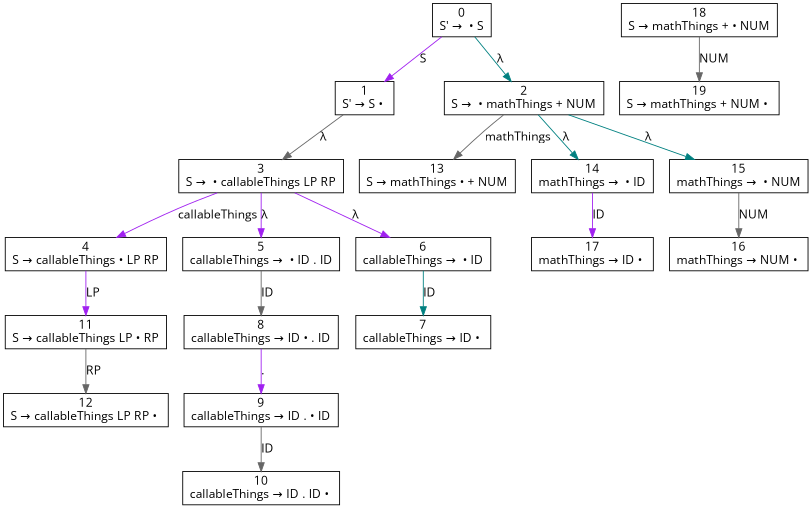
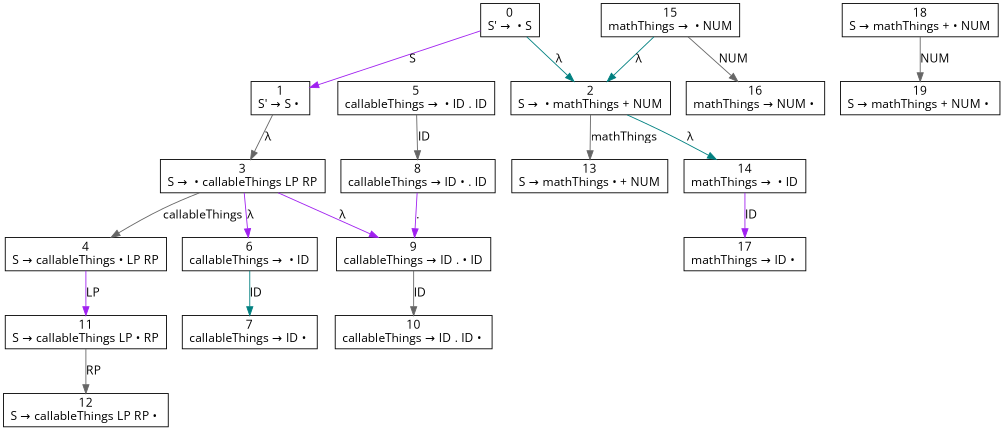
(627, 136) -> (634, 56)
(261, 211) -> (324, 213)
(170, 212) -> (158, 211)
